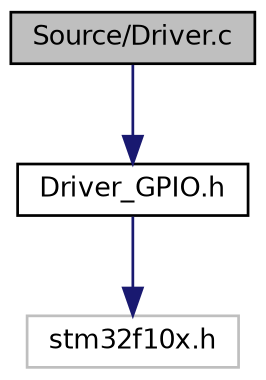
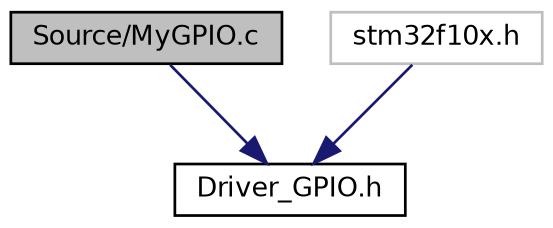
(133, 38) -> (146, 38)
(133, 252) -> (373, 104)
